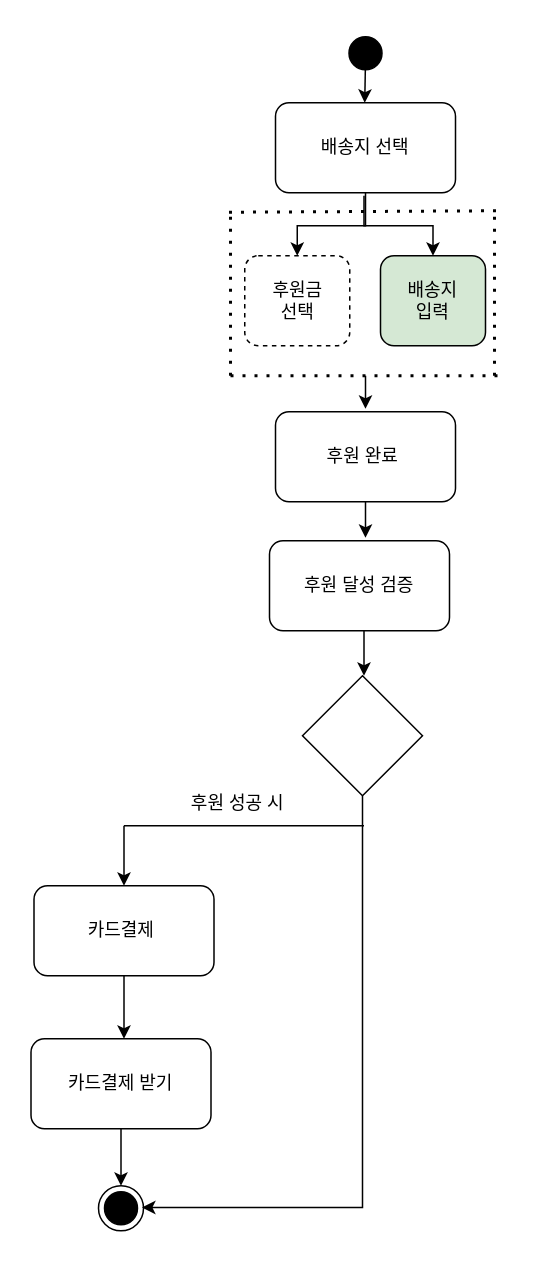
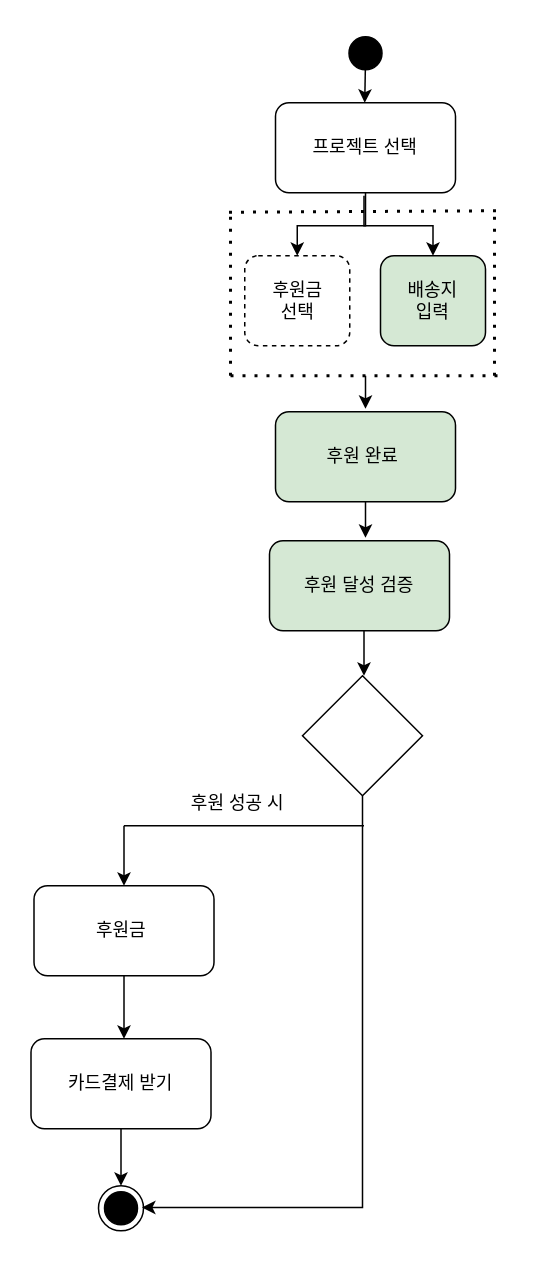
(365, 148) -> (365, 148)
(365, 457) -> (365, 457)
(359, 586) -> (359, 586)
(124, 931) -> (124, 931)
